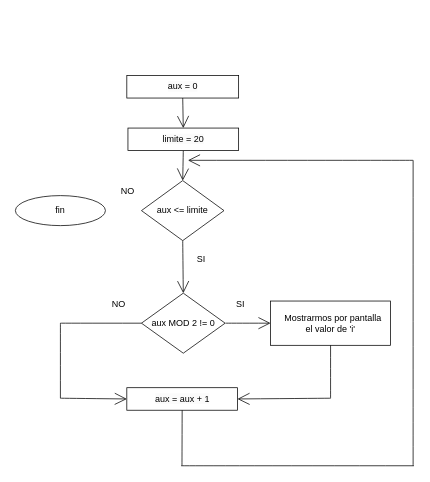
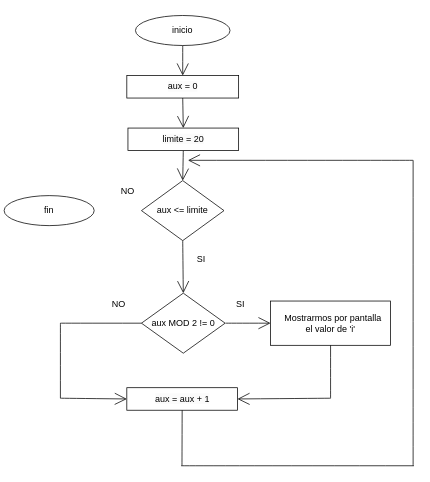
none -> (183, 30)
none -> (183, 59)
(60, 210) -> (49, 210)
